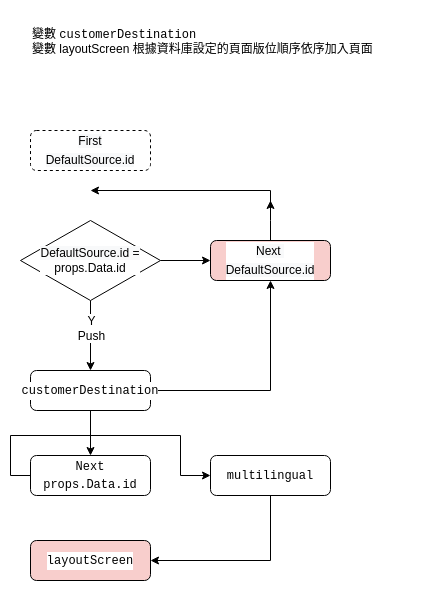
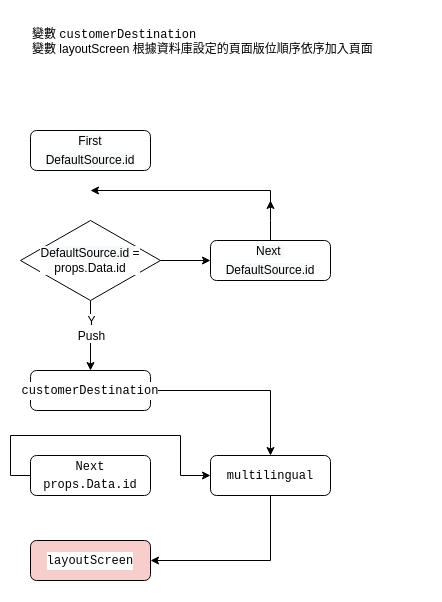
(91, 151) -> (91, 151)
(271, 261) -> (271, 261)
(271, 340) -> (271, 418)
(91, 430) -> none
